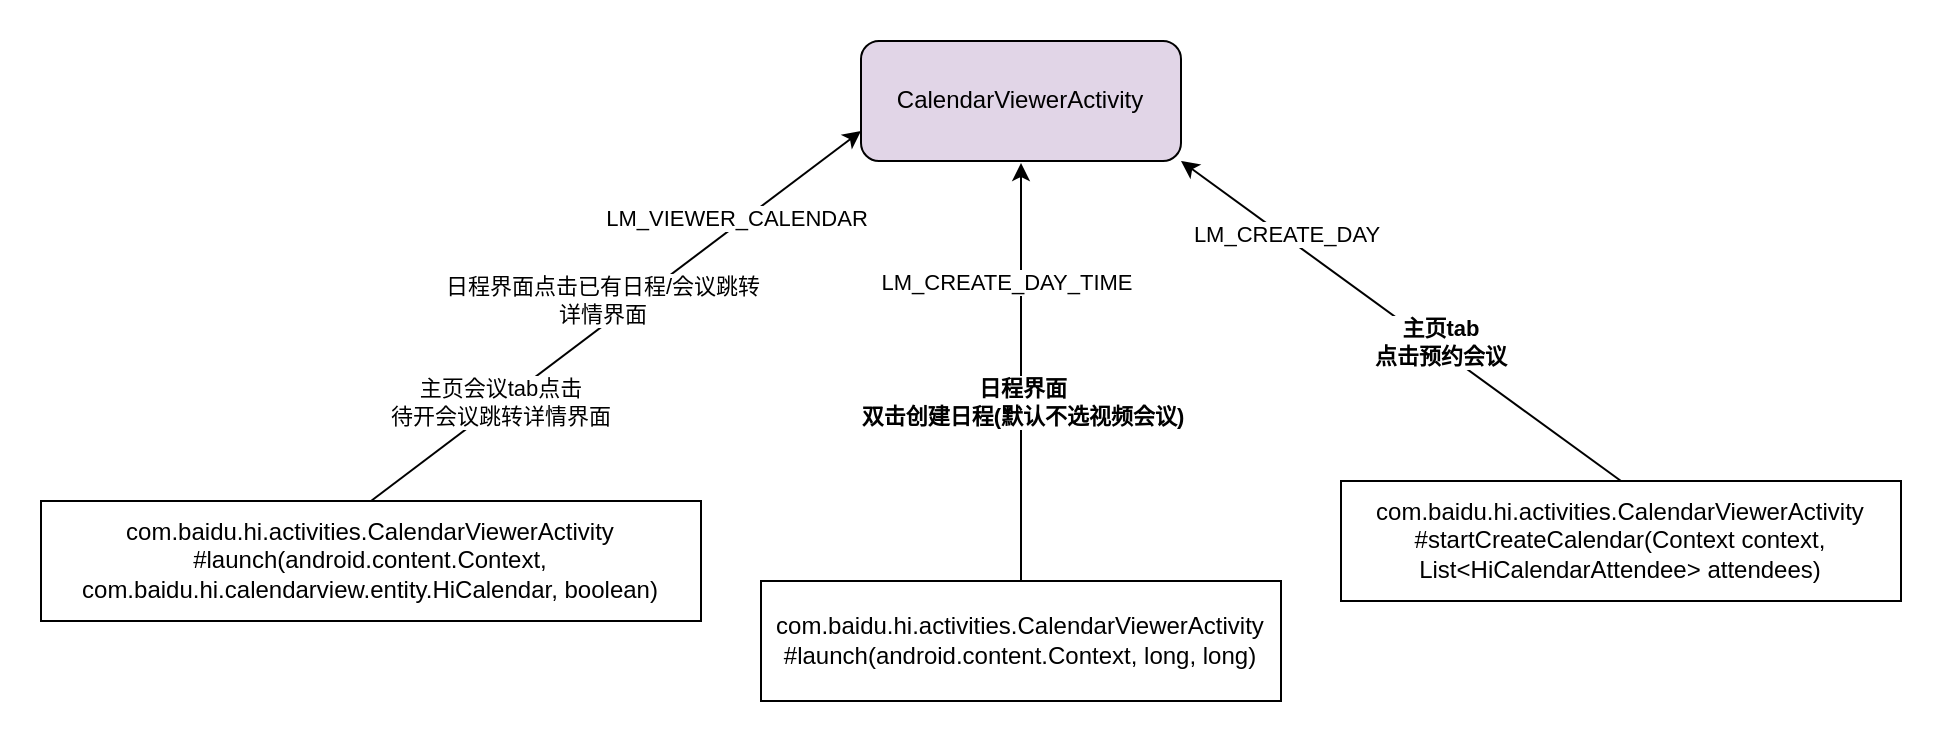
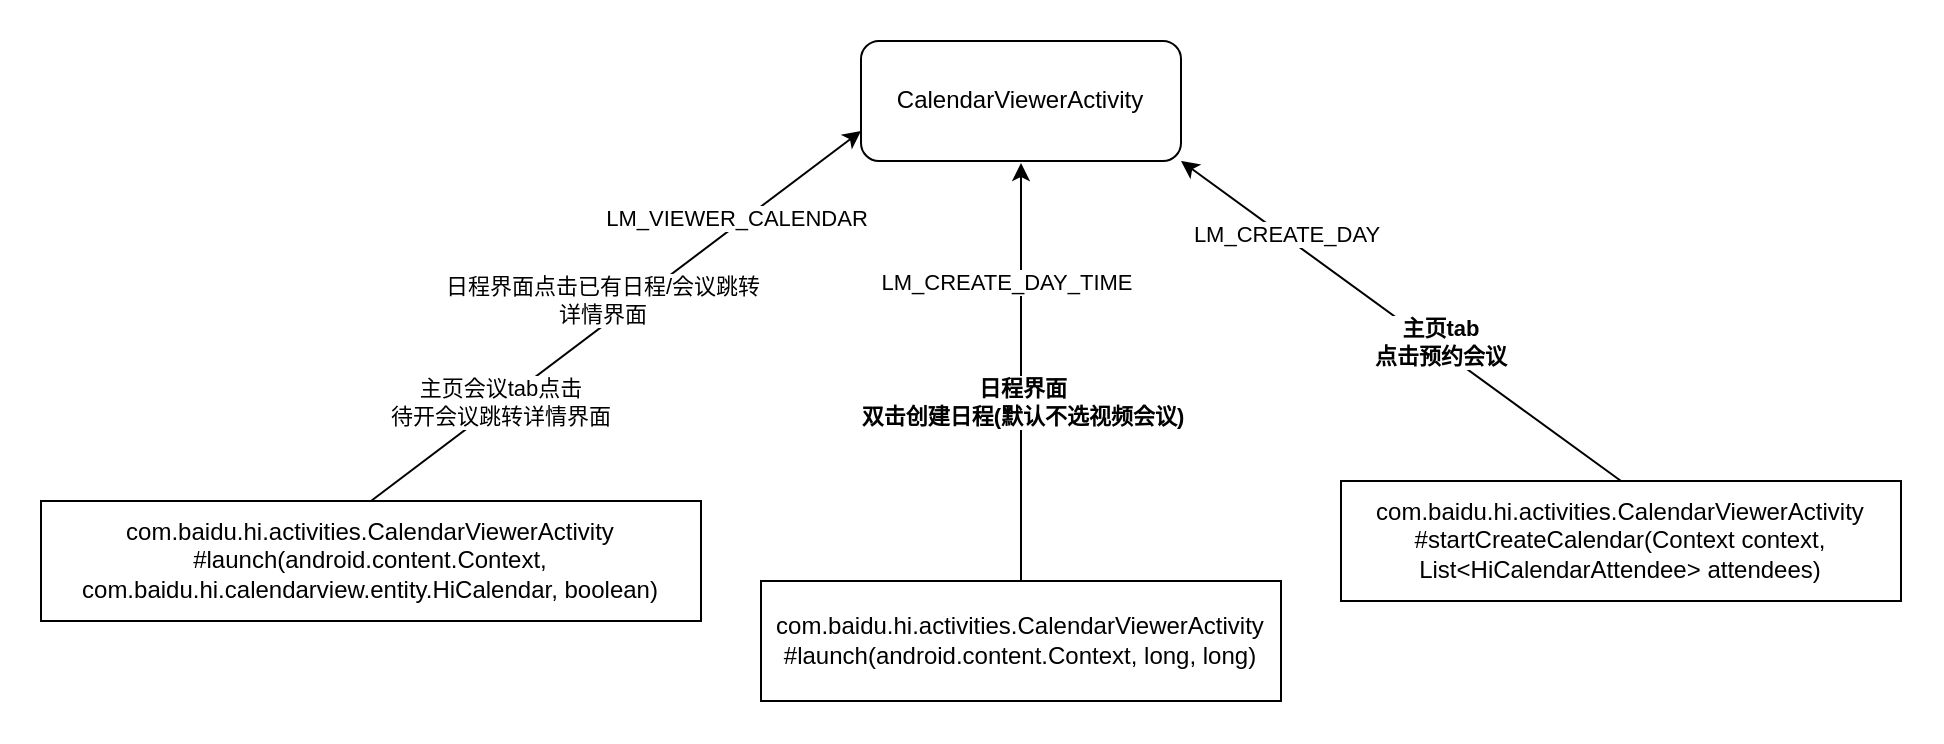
(1021, 101) -> (1021, 101)
